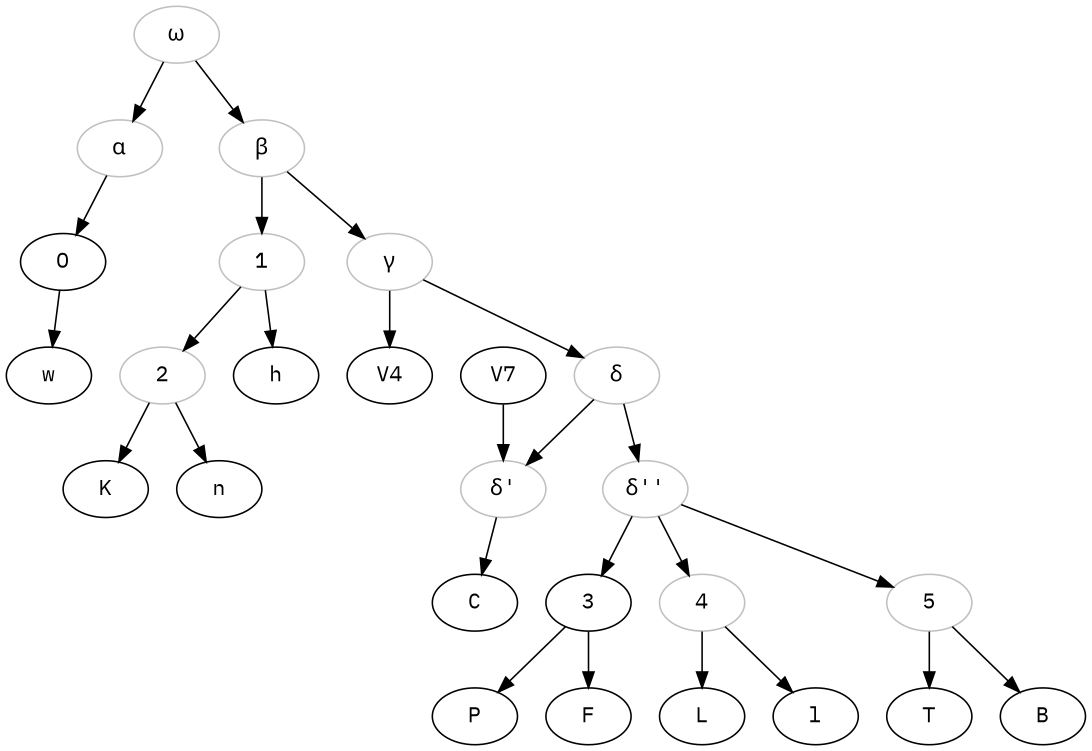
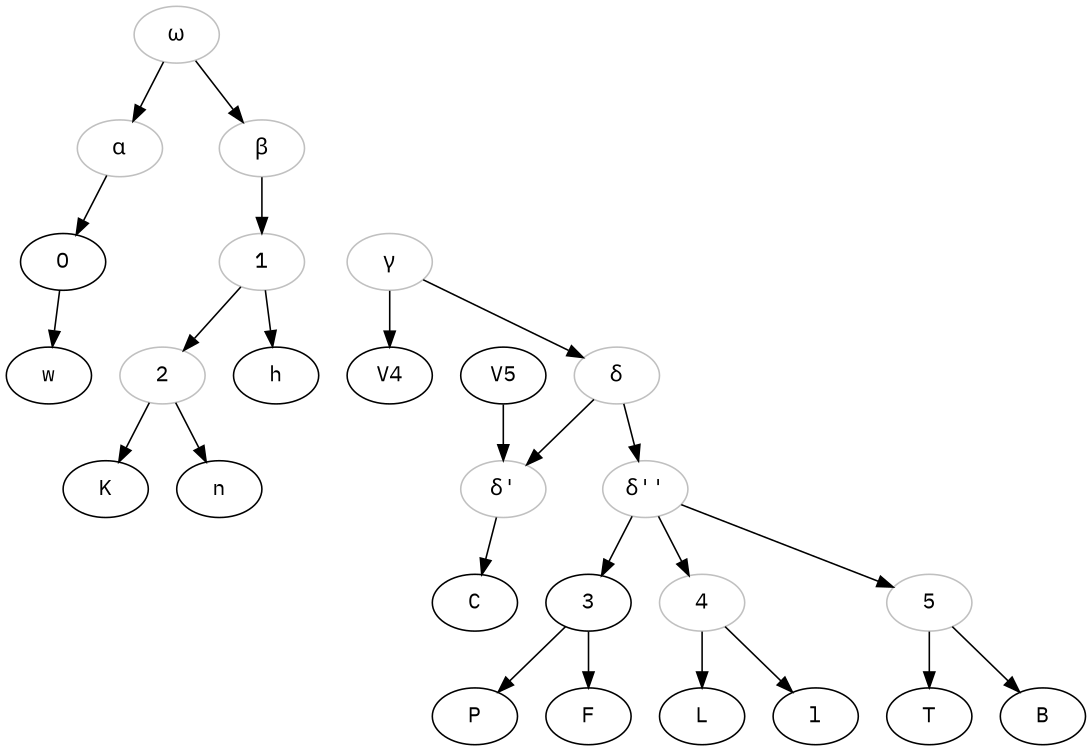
(320, 200) -> none
(503, 376) -> (503, 376)
